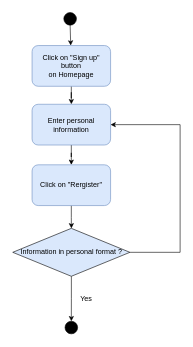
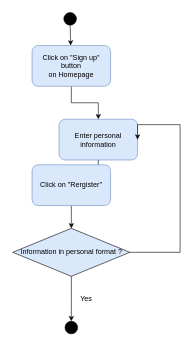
(71, 125) -> (98, 140)
